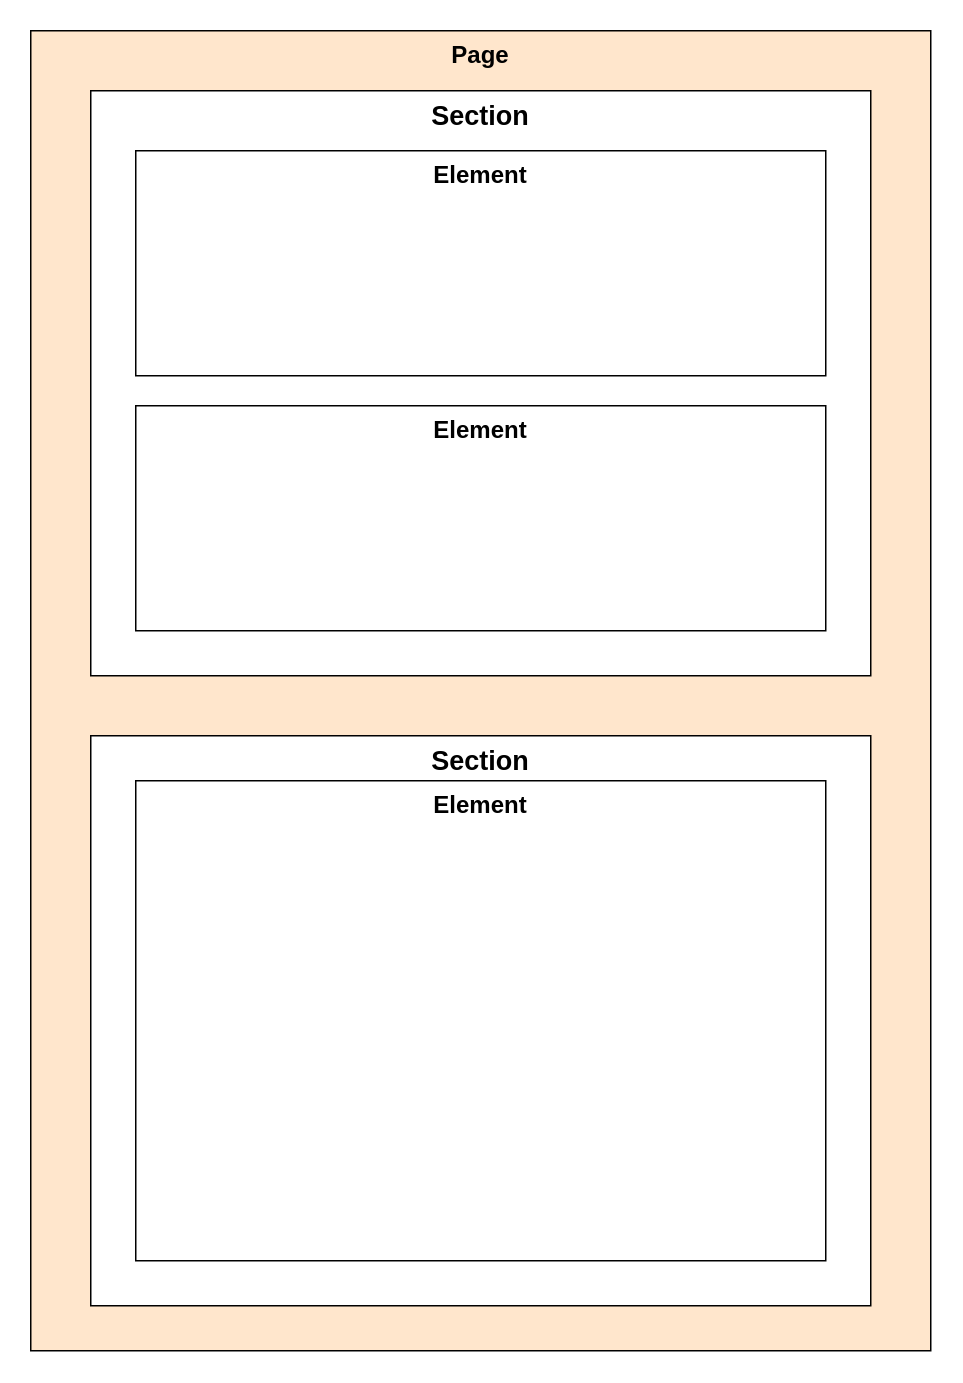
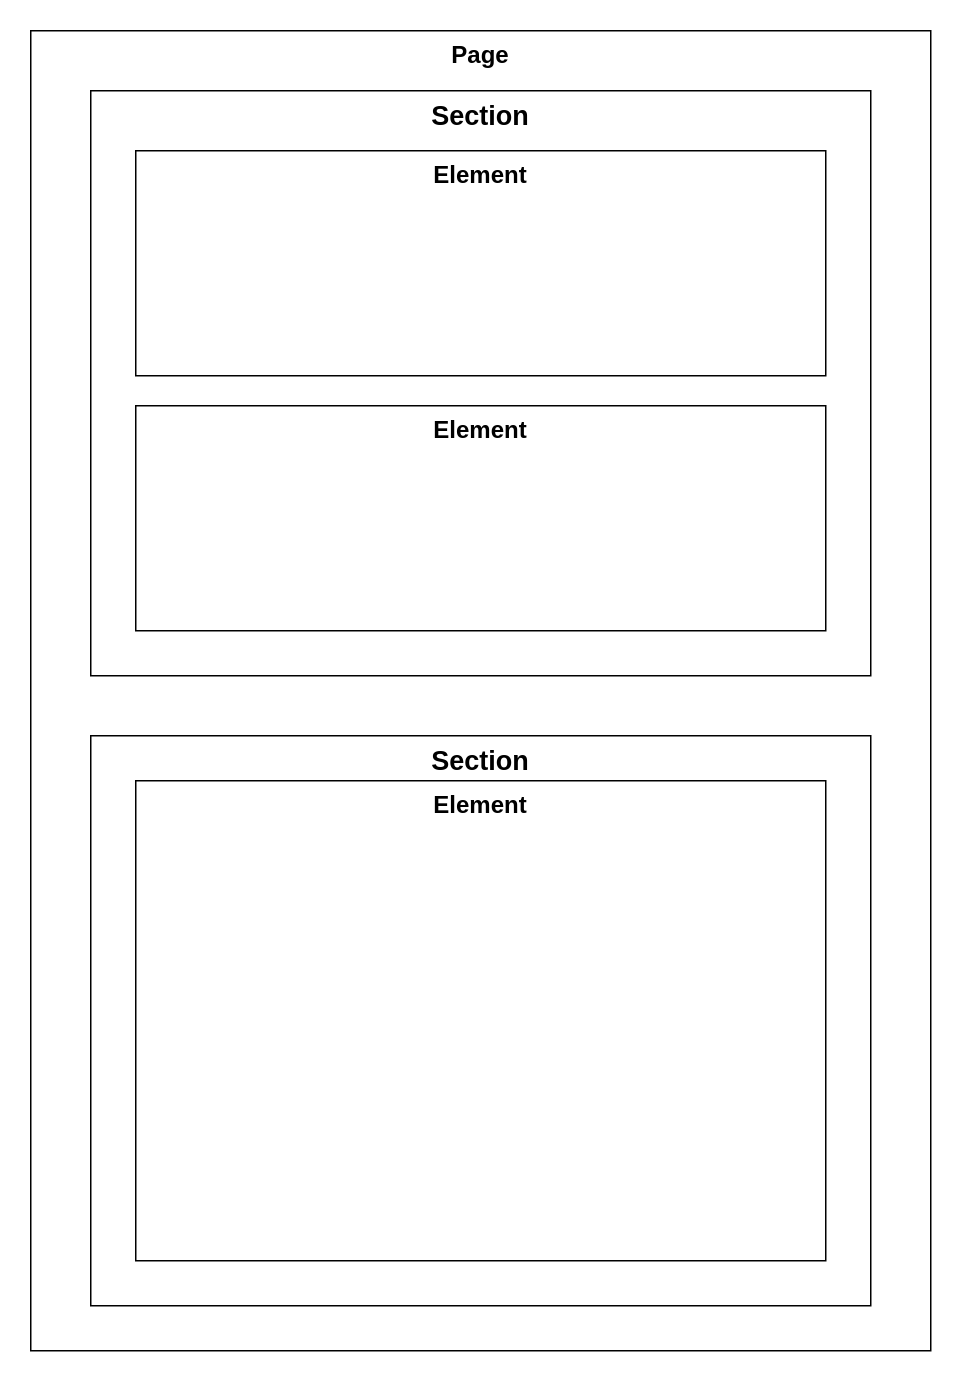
(481, 691) -> (481, 691)
